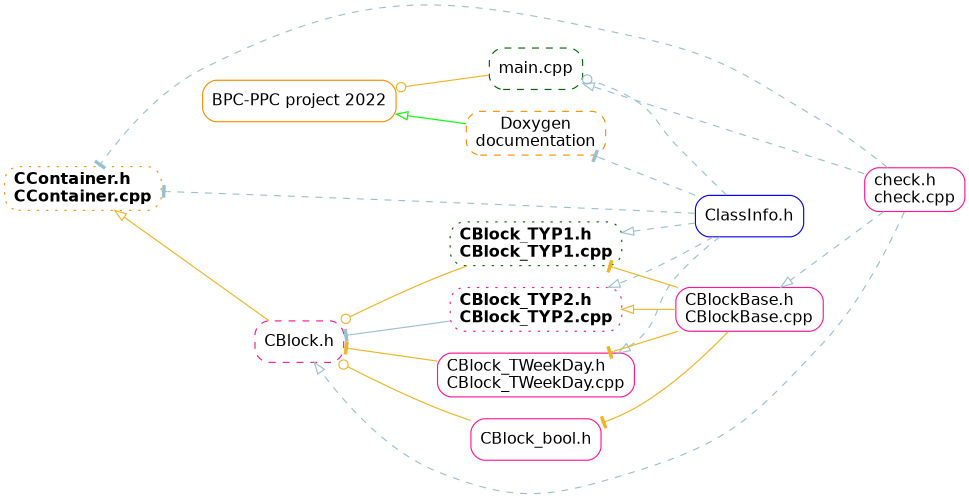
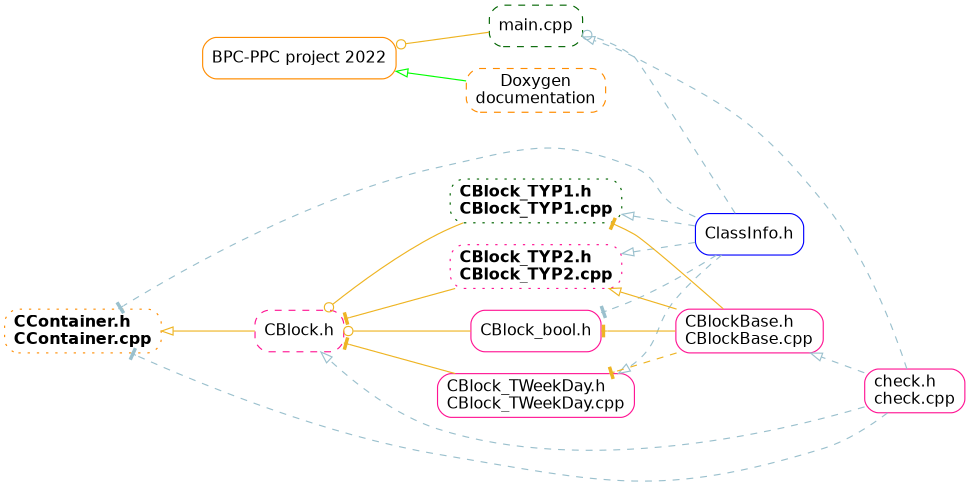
(647, 176) -> (663, 286)
(400, 328) -> (402, 303)
(647, 341) -> (647, 362)
